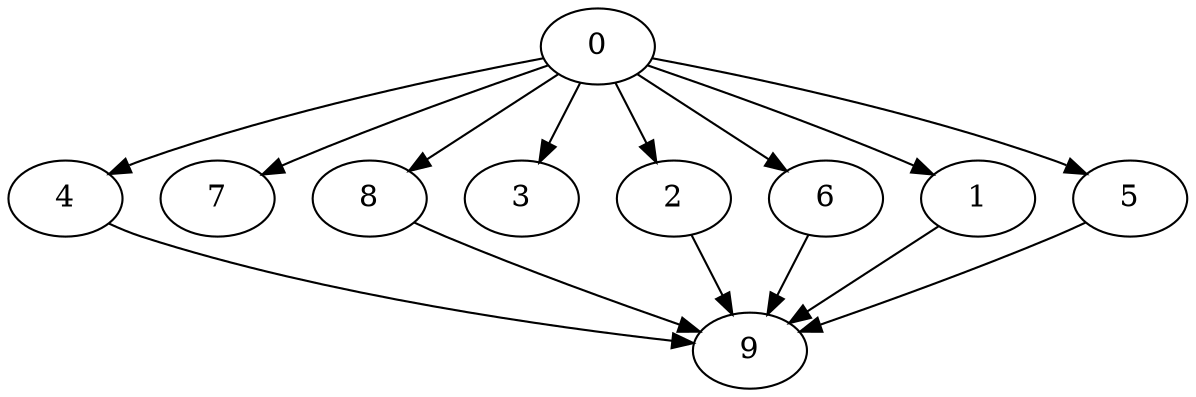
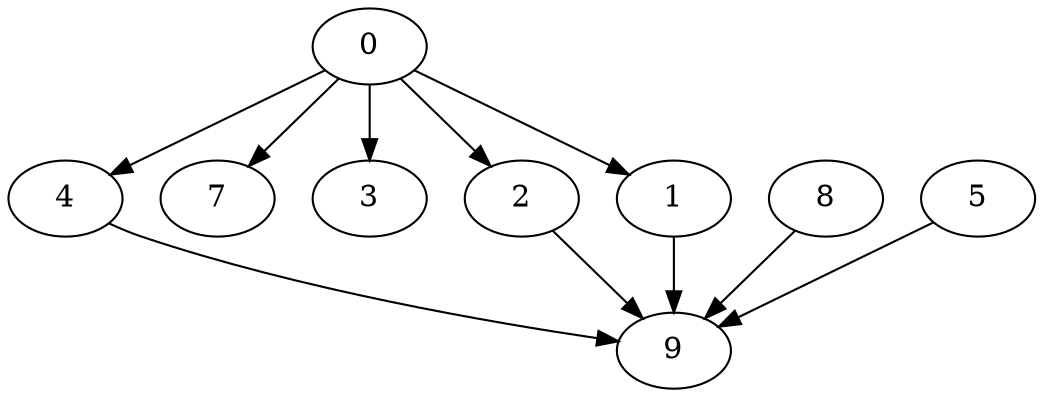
(861, 104) -> none
(492, 117) -> none
(826, 199) -> none
